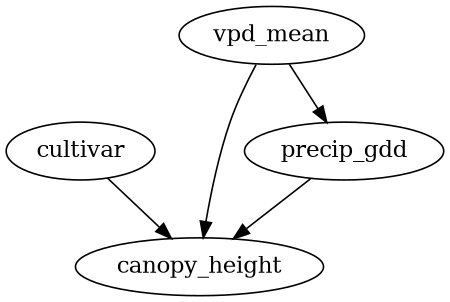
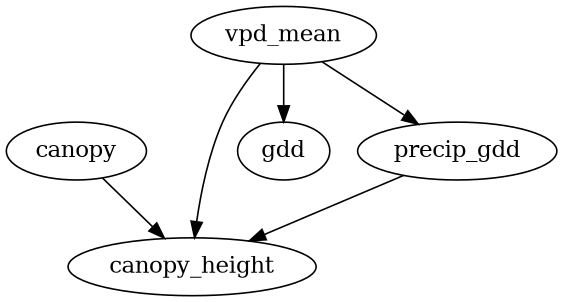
(81, 151) -> (76, 151)
none -> (284, 151)
